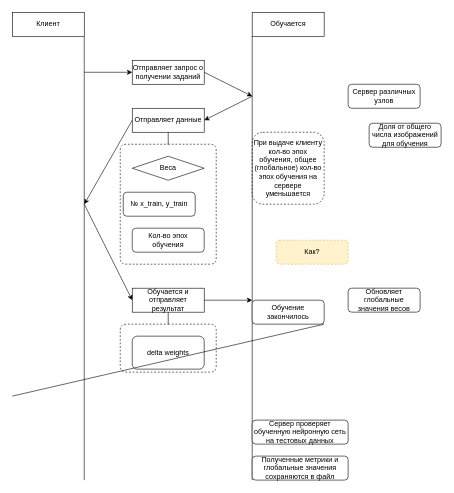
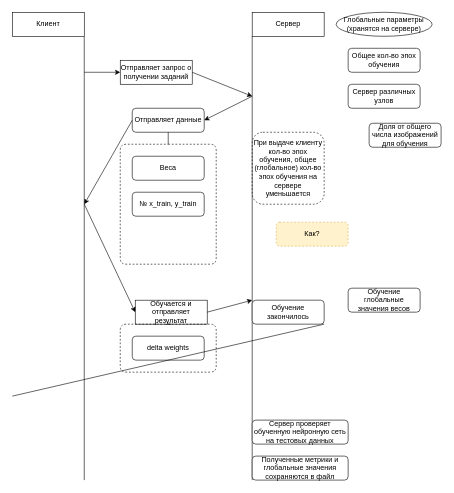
(288, 24) -> (288, 24)
none -> (384, 24)
none -> (384, 60)
(168, 72) -> (156, 72)
(168, 120) -> (168, 120)
(168, 168) -> (168, 168)
(159, 204) -> (168, 204)
(168, 240) -> none
(312, 252) -> (312, 234)
(168, 300) -> (171, 312)
(384, 300) -> (384, 300)
(168, 353) -> (168, 348)
